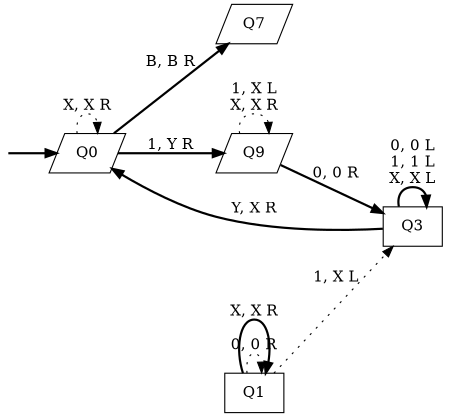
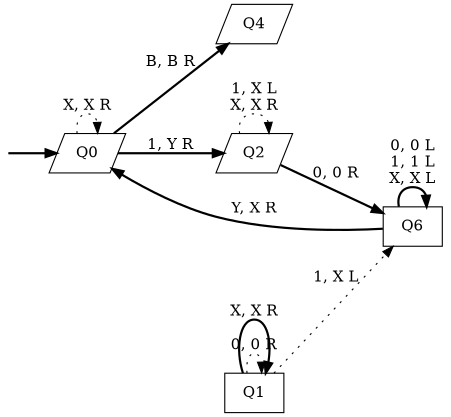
(254, 24) -> (254, 24)
(254, 153) -> (254, 153)
(413, 227) -> (413, 227)
